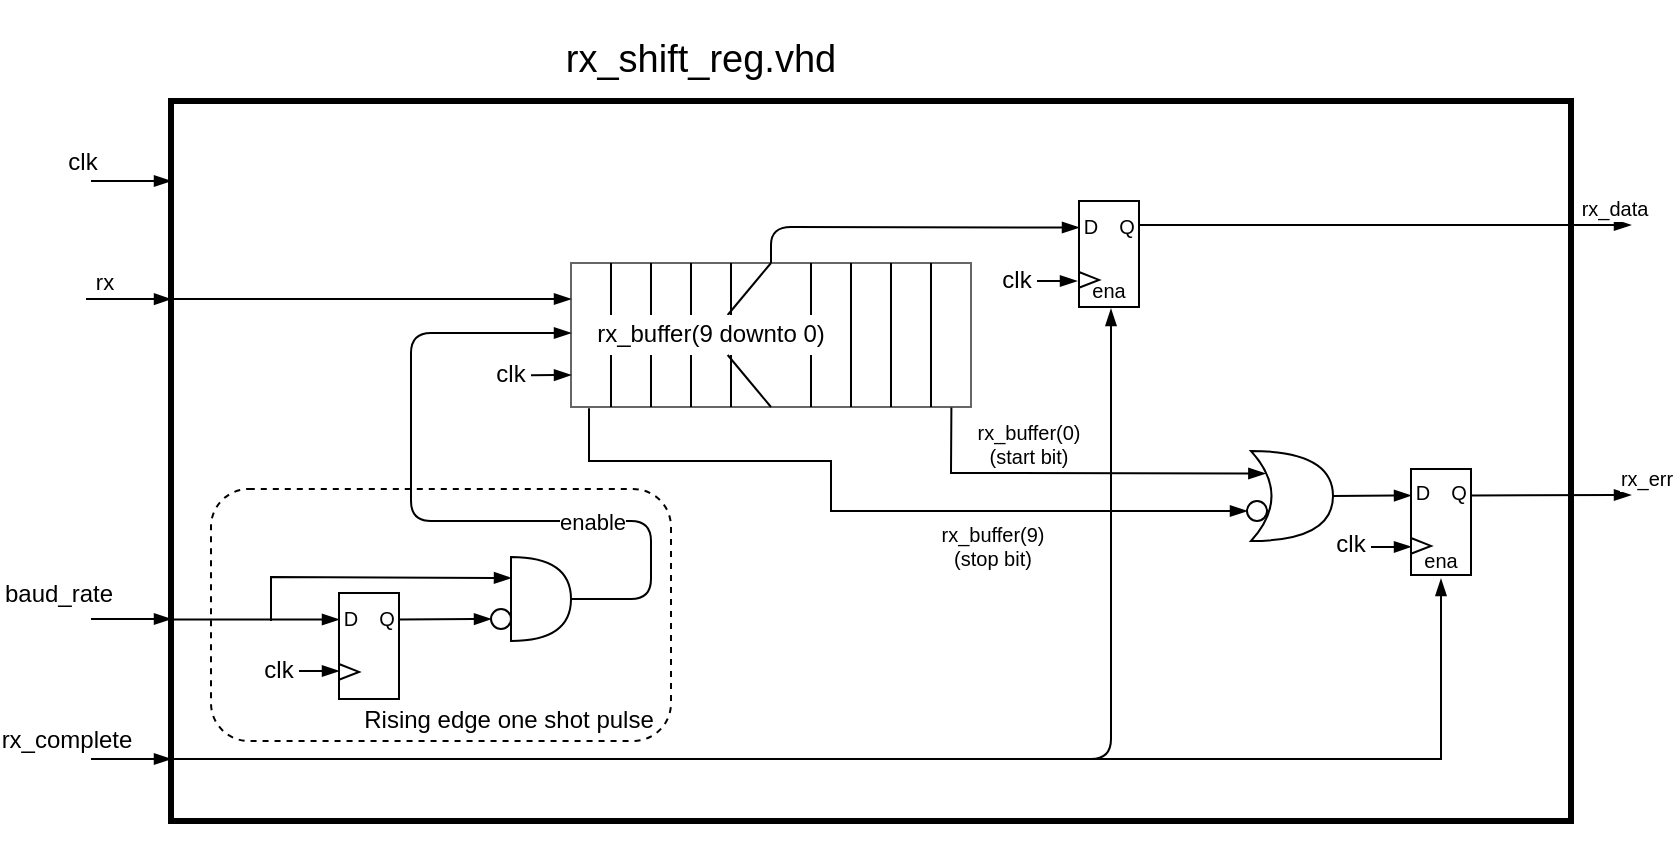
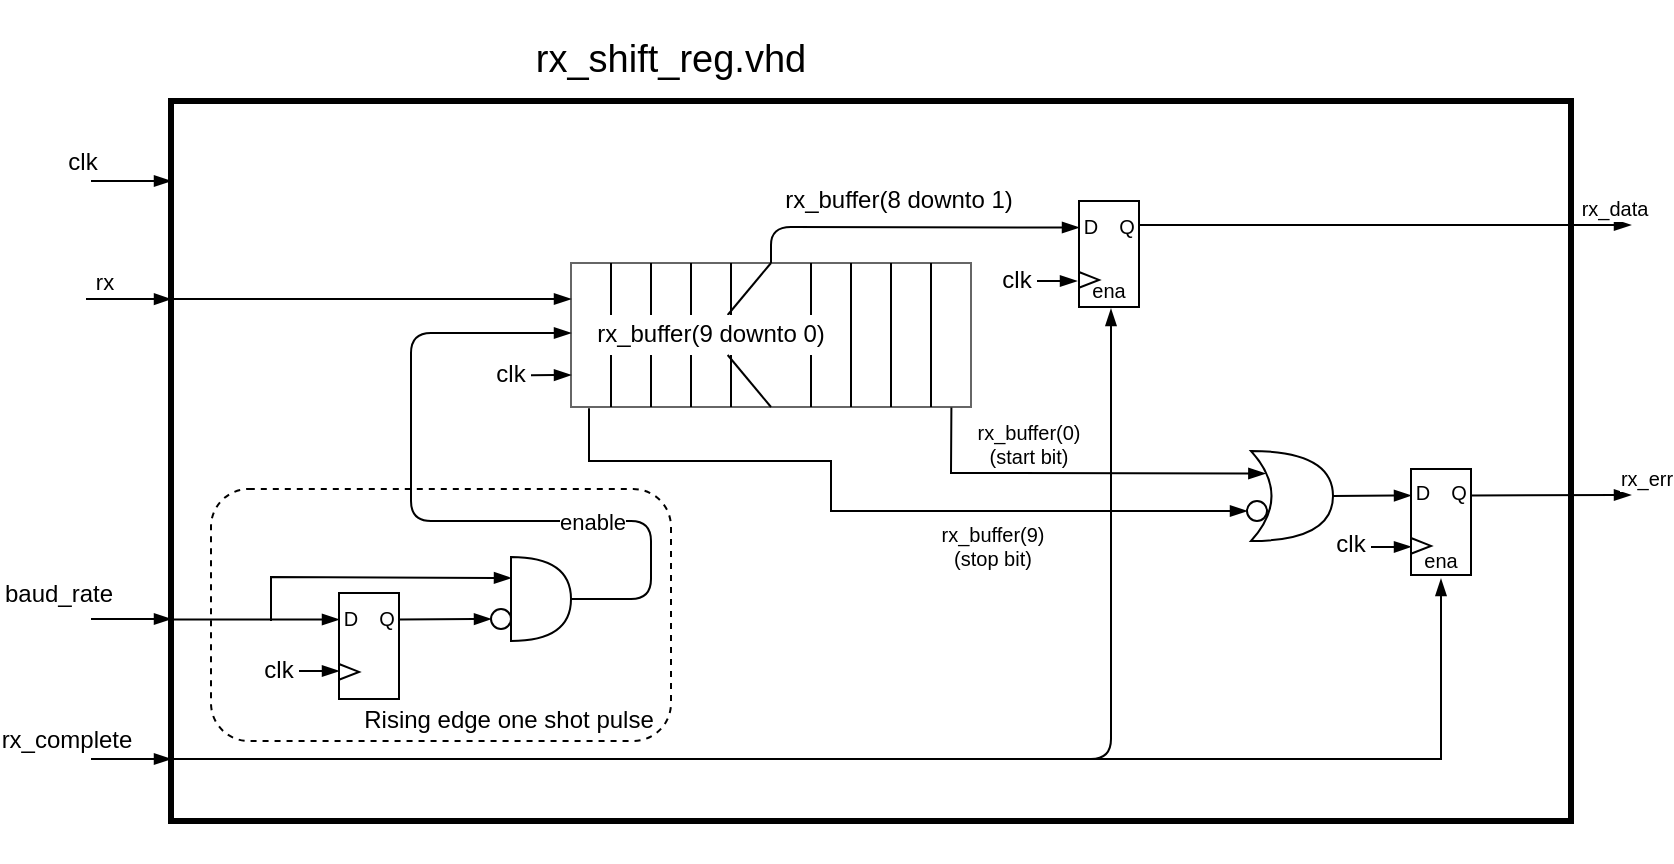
(701, 61) -> (671, 61)
none -> (899, 201)
